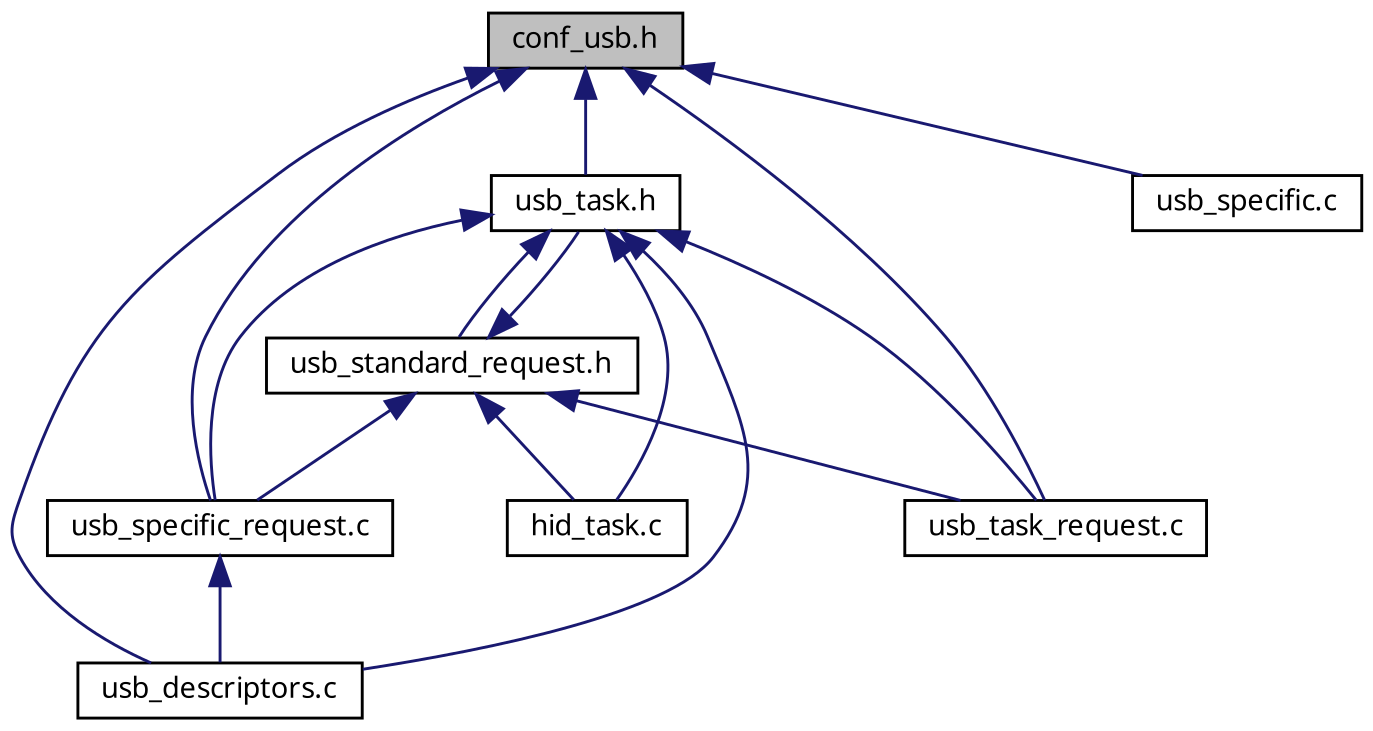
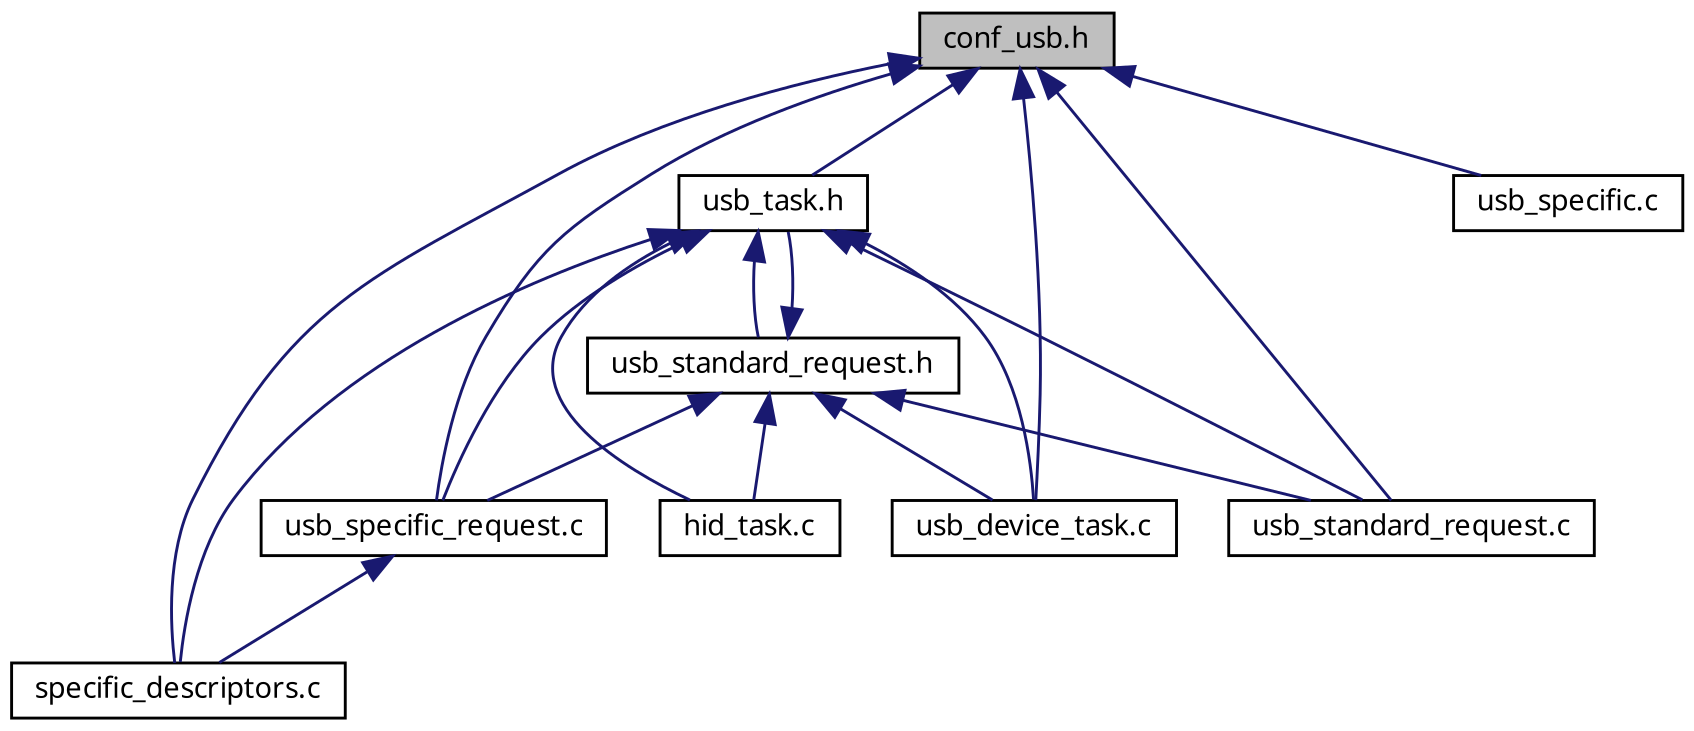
none -> (1034, 528)
(1056, 528) -> (1412, 528)
(220, 691) -> (178, 691)
